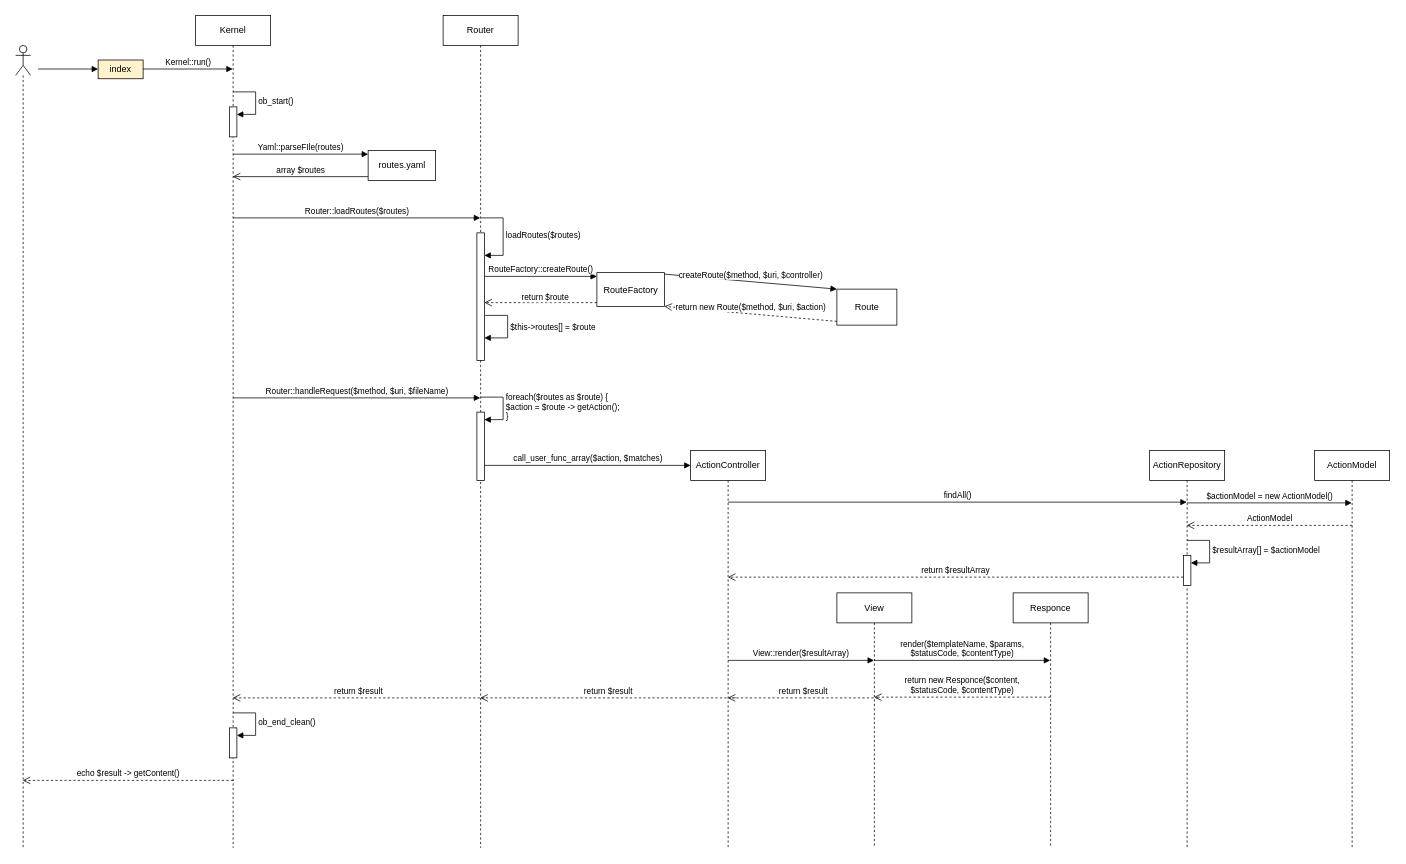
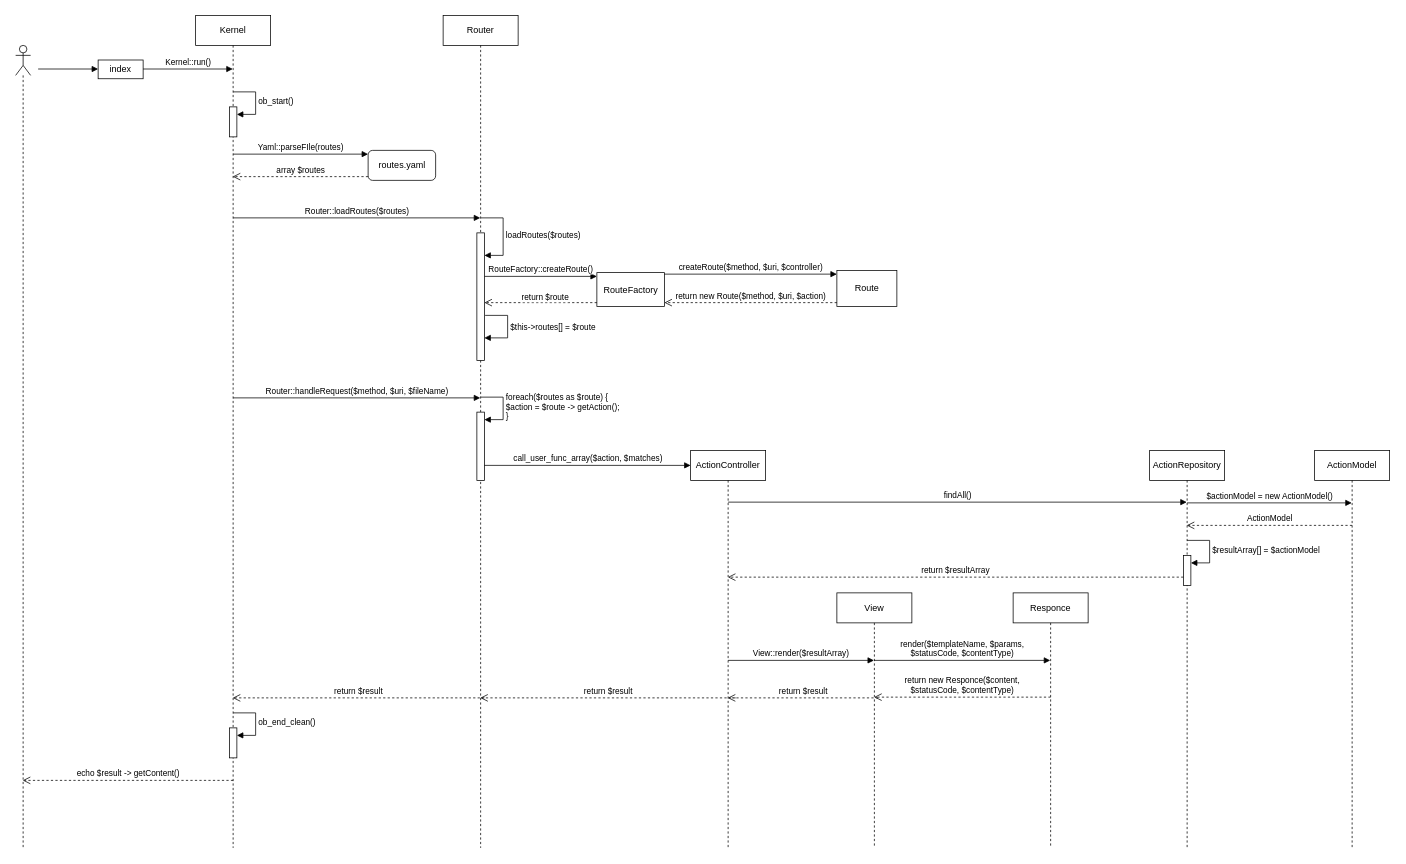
(120, 69) -> (120, 69)
(402, 165) -> (402, 165)
(303, 177) -> (303, 177)
(867, 307) -> (867, 288)
